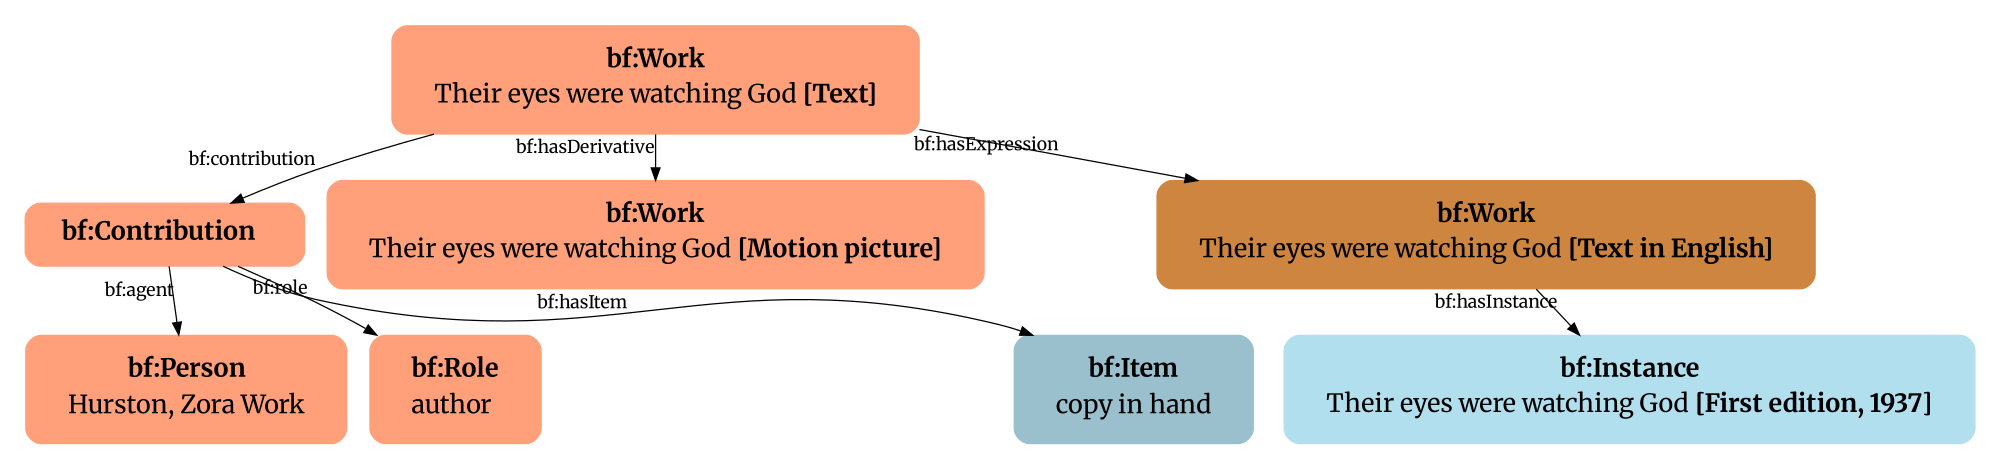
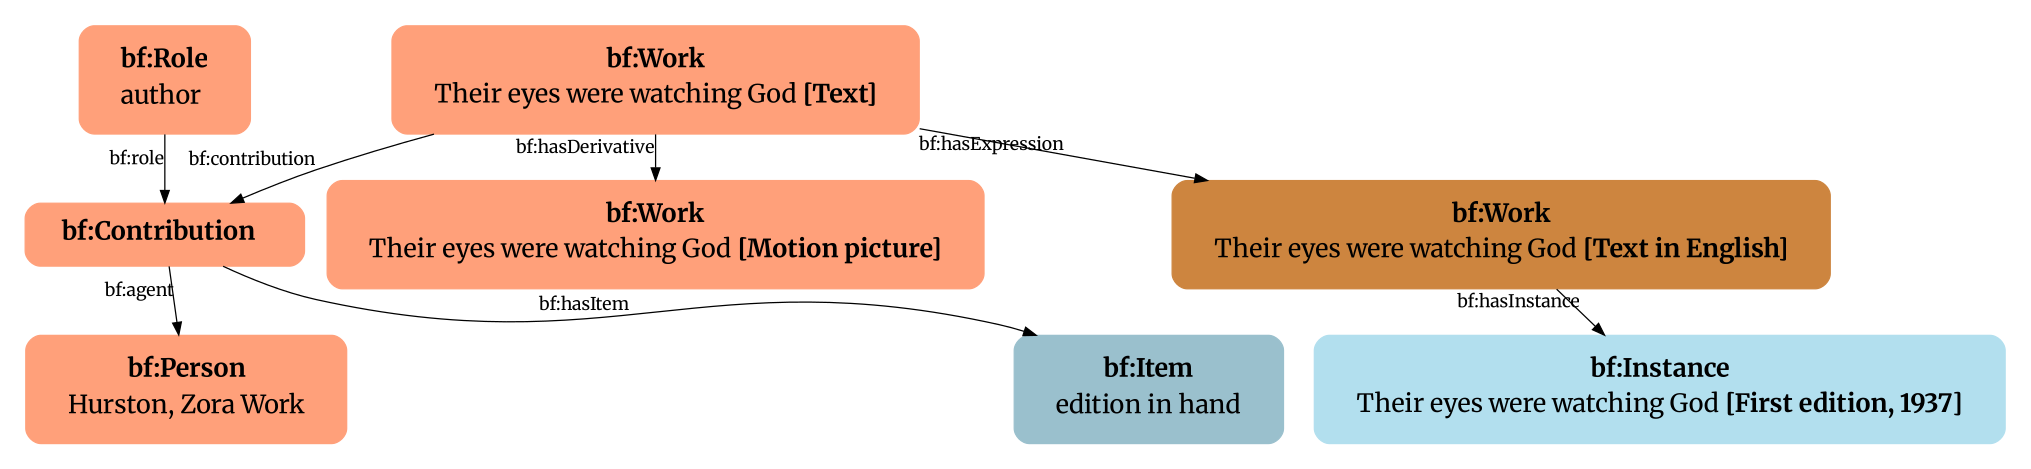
(331, 310) -> (165, 162)
(1134, 406) -> (1149, 406)
